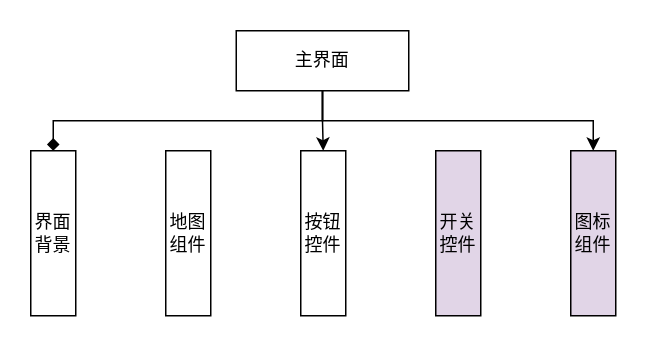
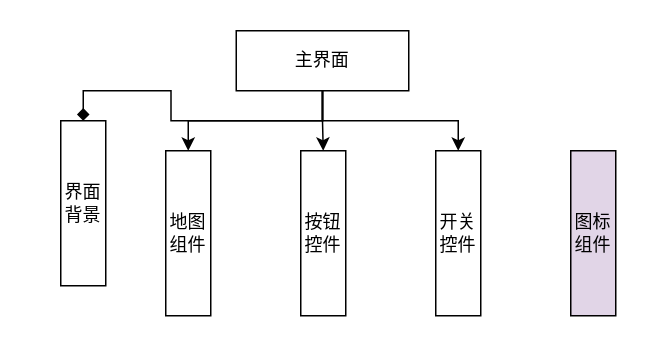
(537, 121) -> none
none -> (188, 131)
none -> (458, 132)
(53, 233) -> (83, 203)
(458, 233) -> (458, 233)
